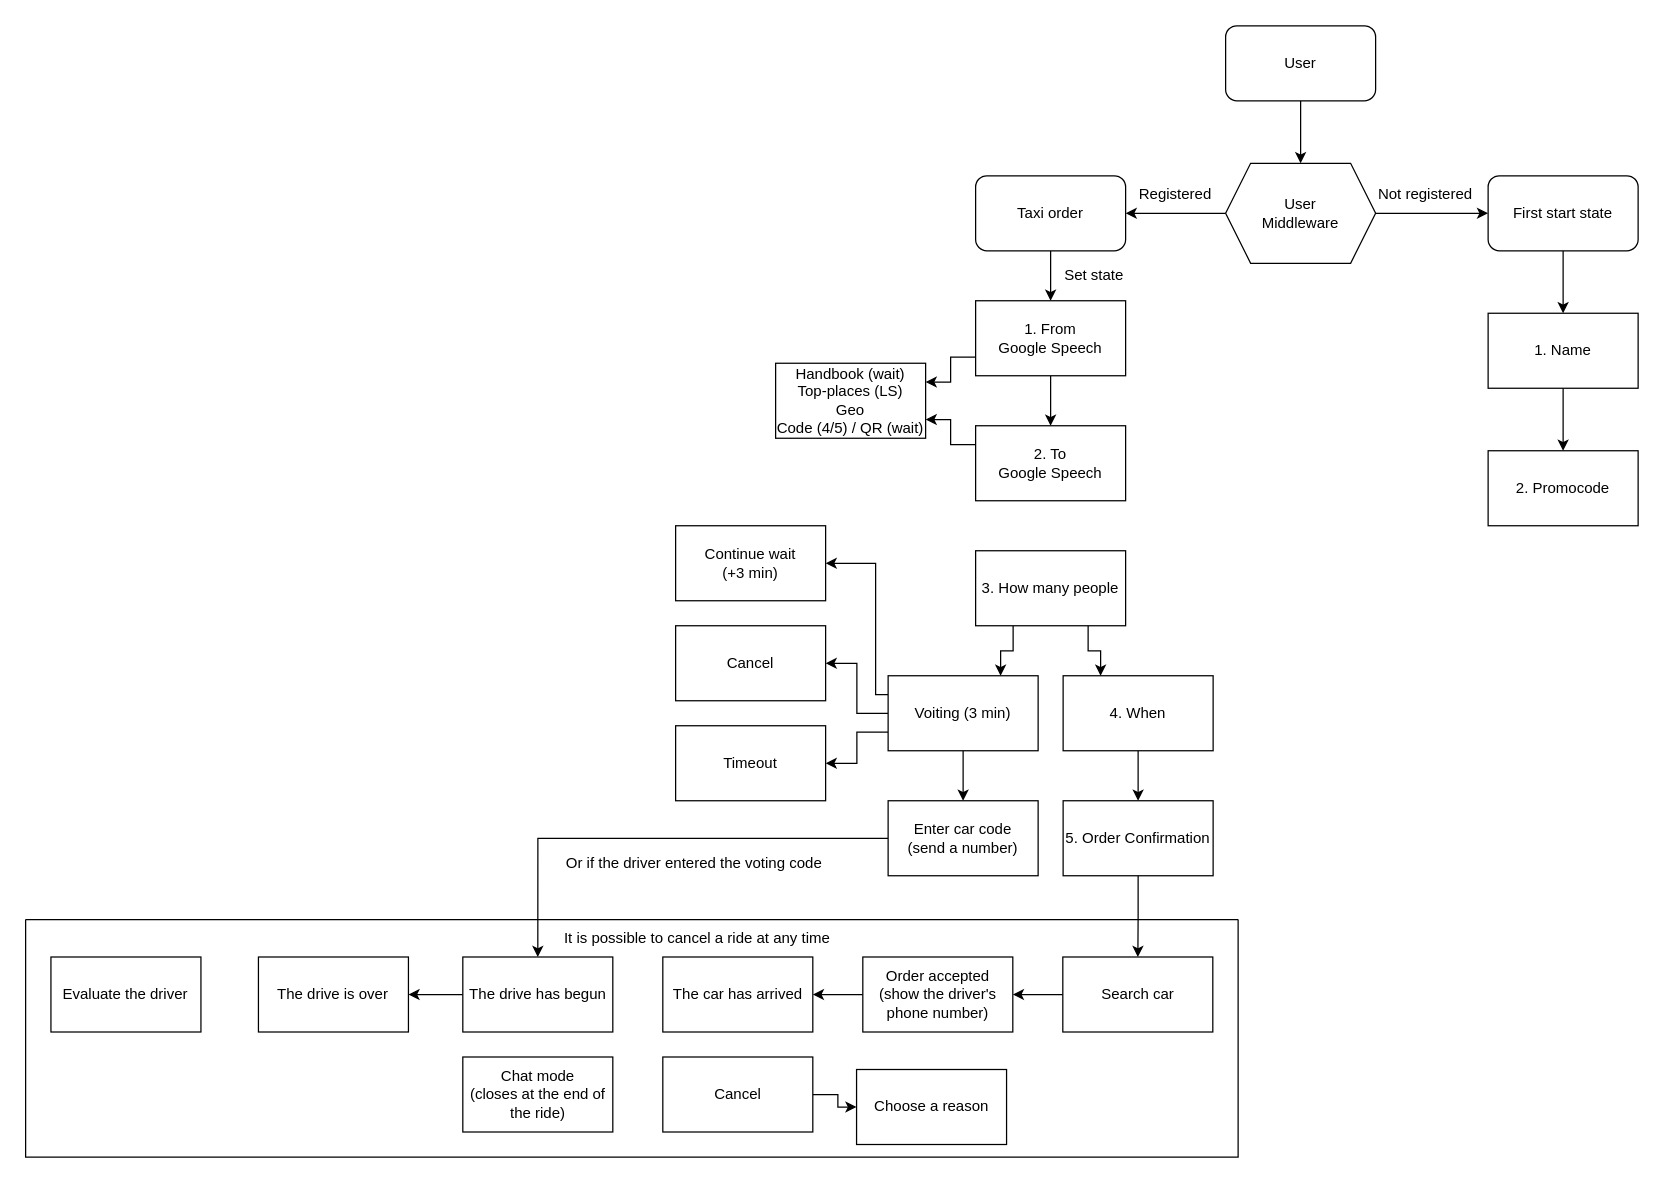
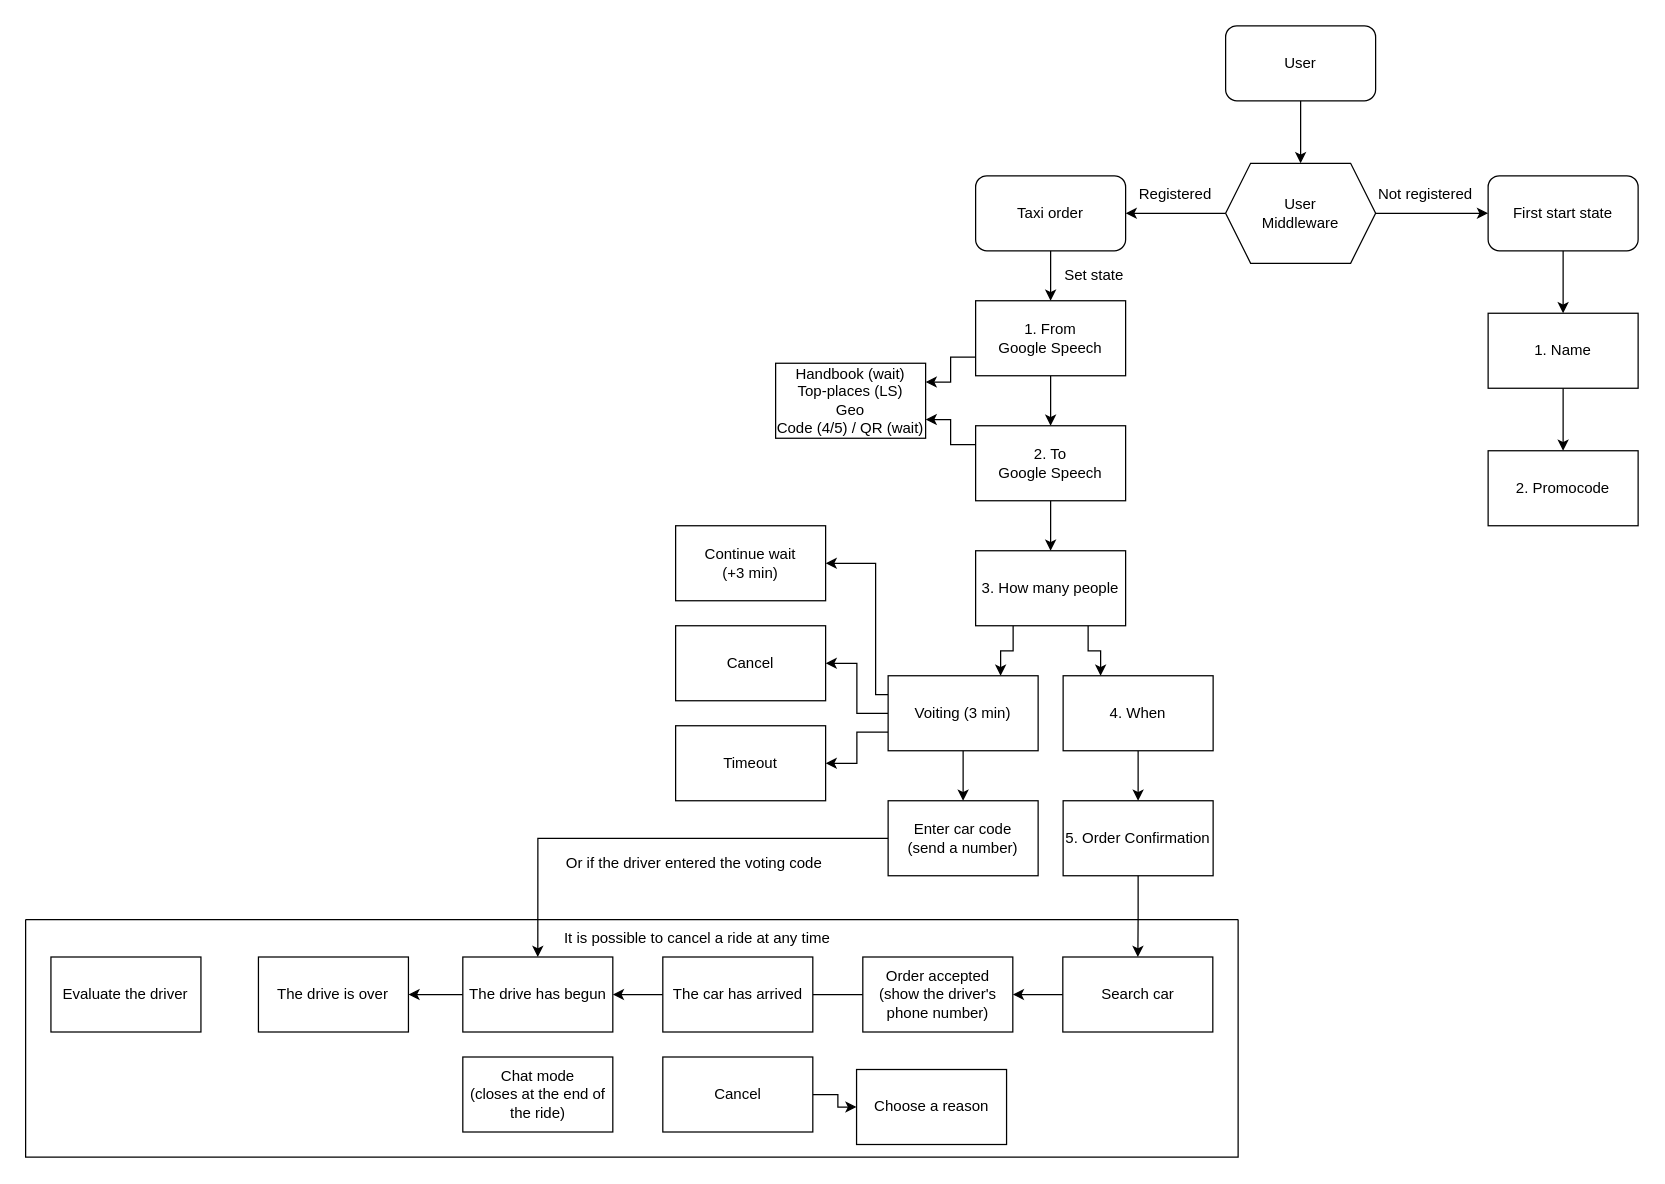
none -> (1051, 522)
none -> (642, 994)
(822, 994) -> (818, 994)
